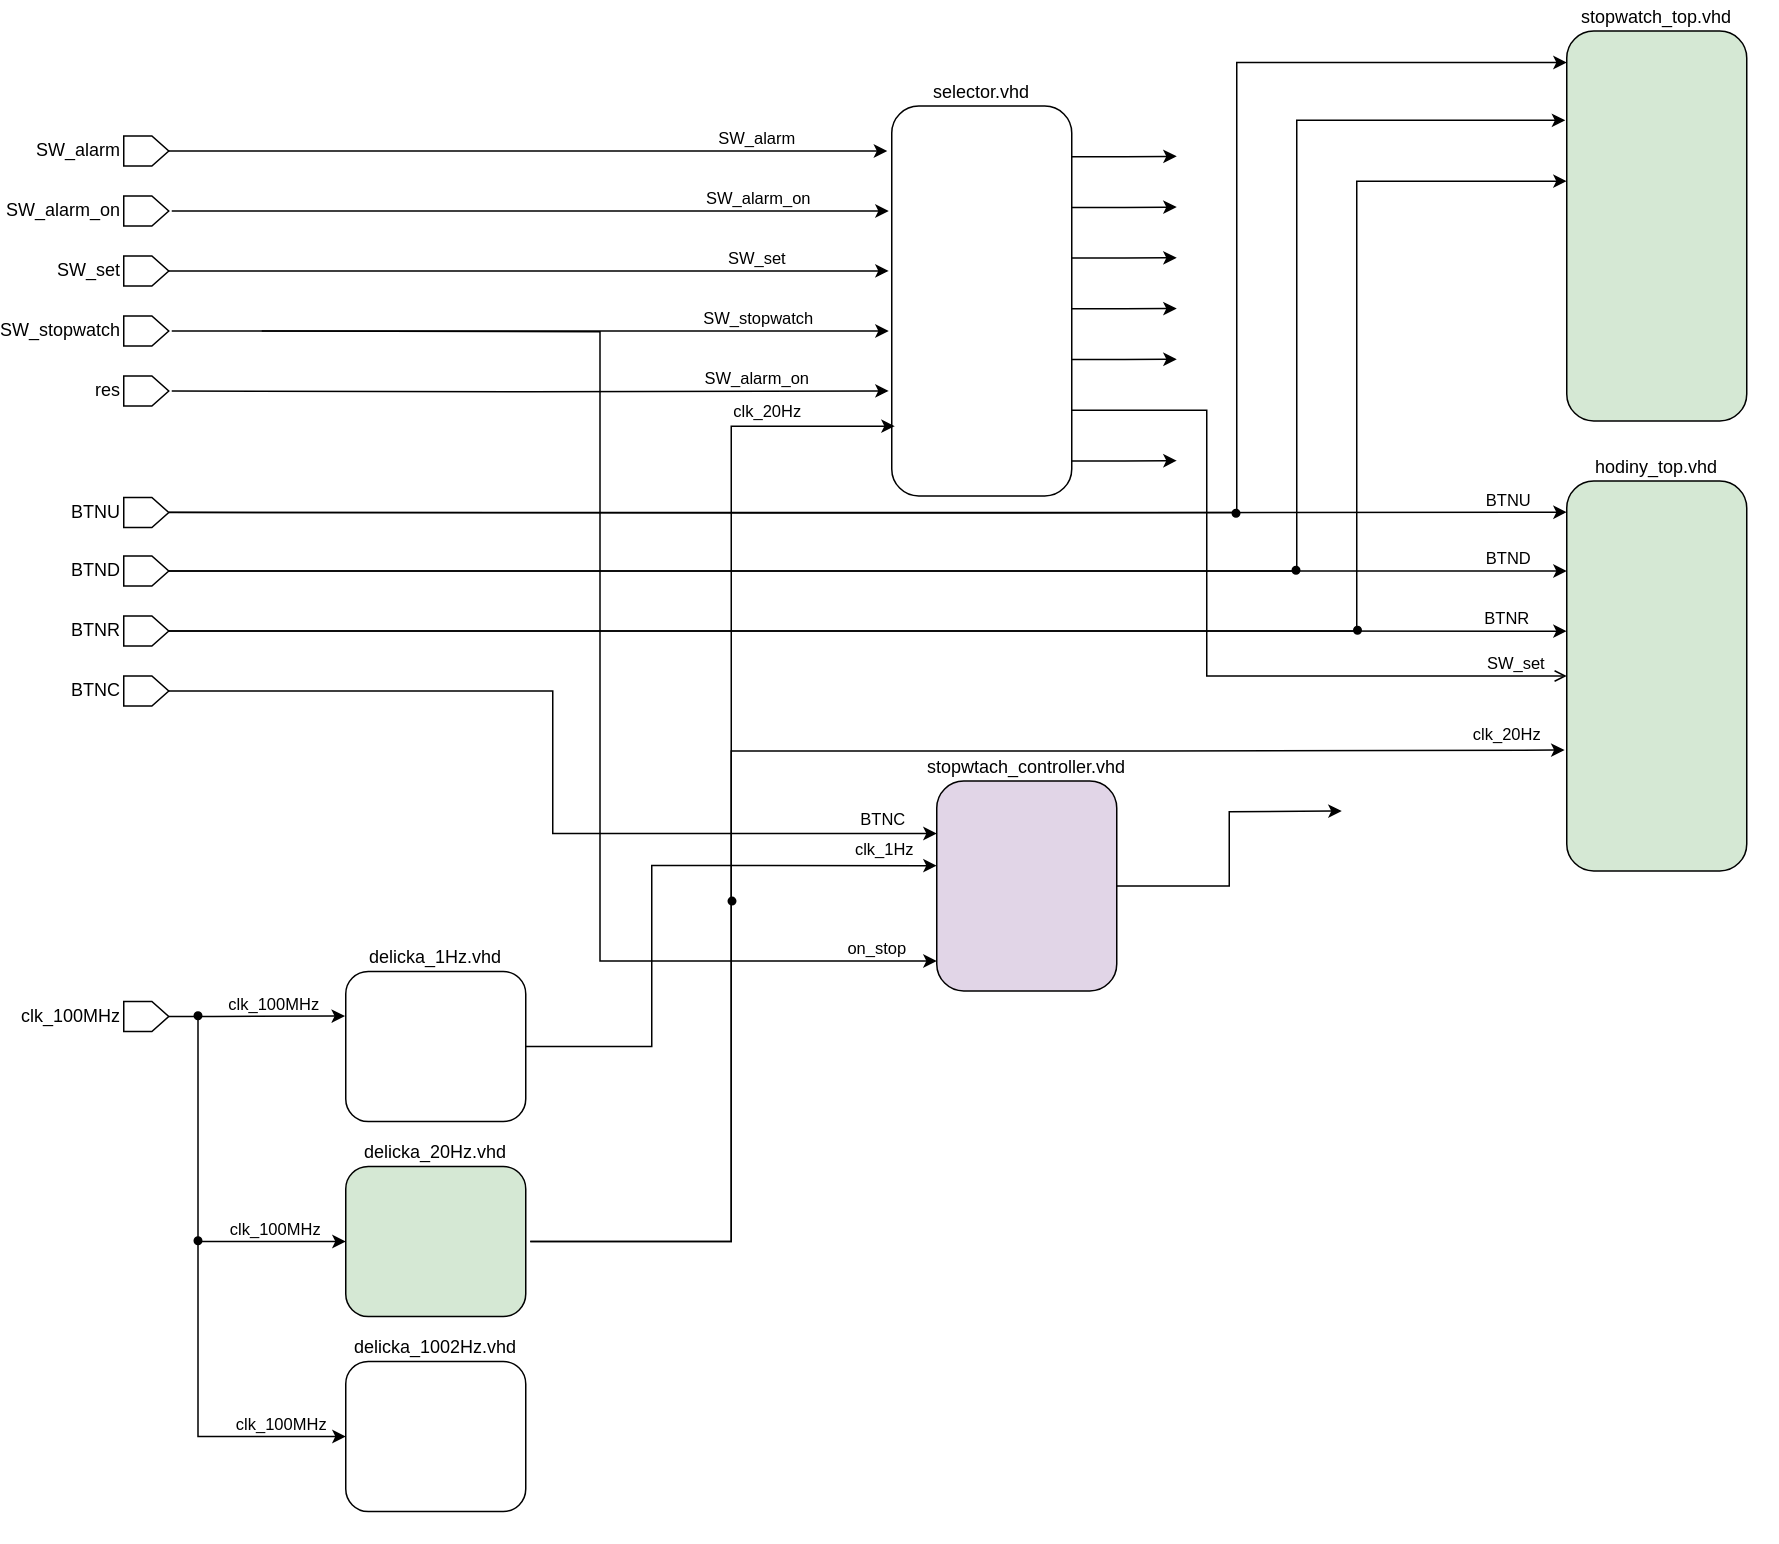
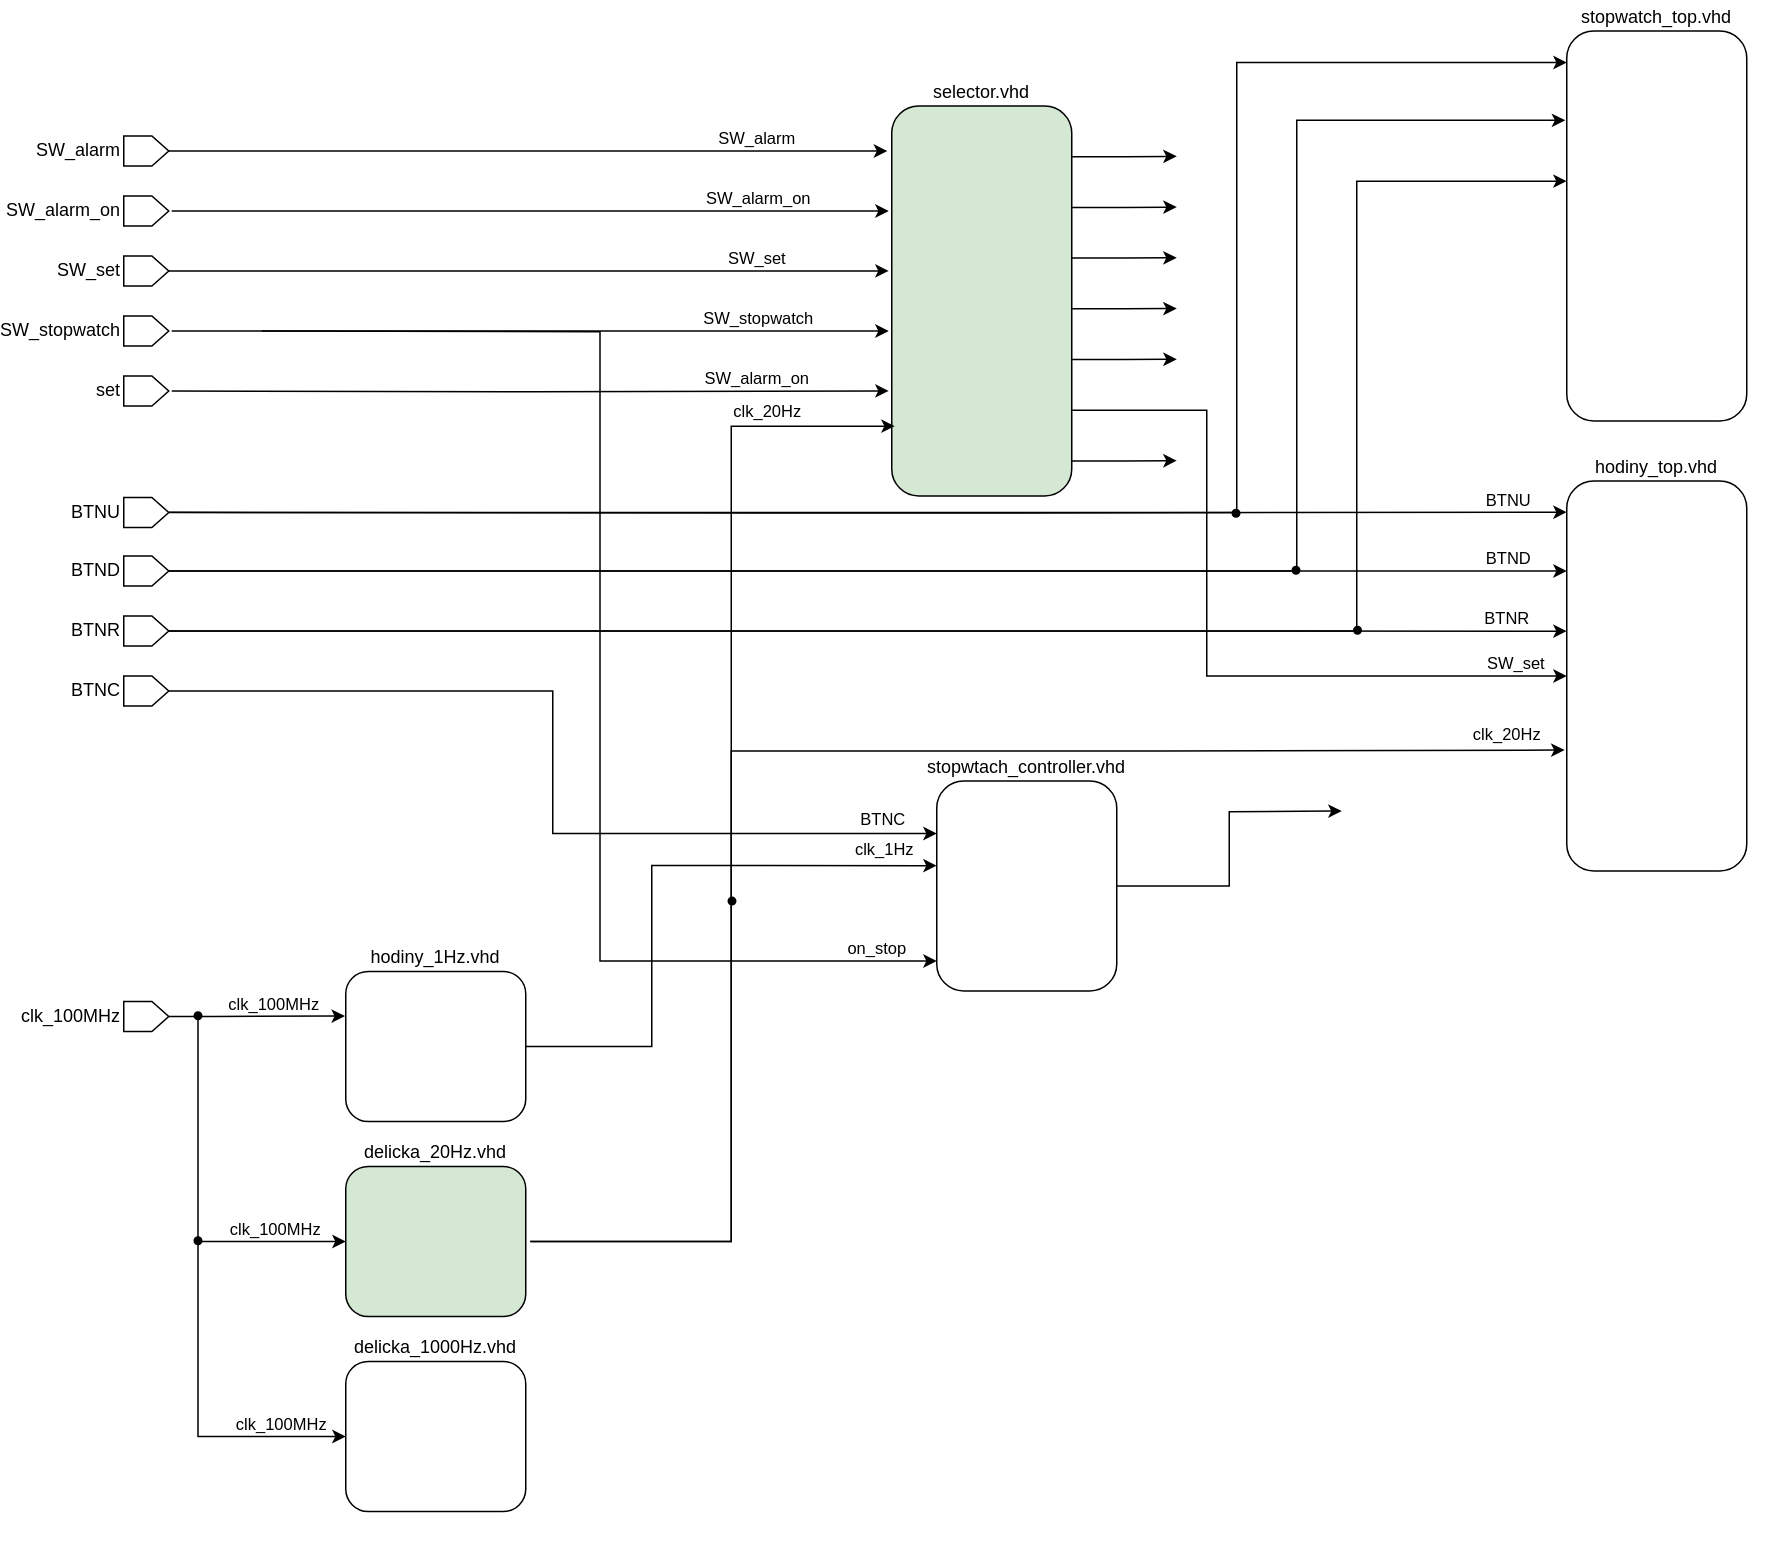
(1657, 226) -> (1657, 226)
(982, 301) -> (982, 301)
(106, 391) -> (106, 391)
(1557, 676) -> (1555, 676)
(1657, 676) -> (1657, 676)
(1027, 886) -> (1027, 886)
(436, 956) -> (436, 956)
(436, 1346) -> (436, 1346)
